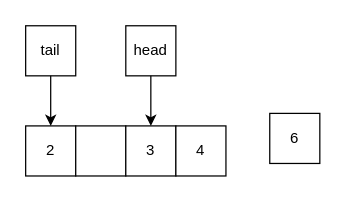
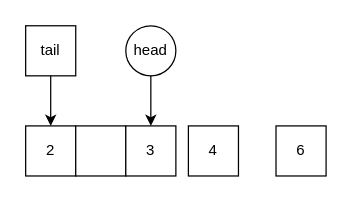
(151, 51) -> (151, 51)
(294, 138) -> (301, 151)
(201, 151) -> (213, 151)
